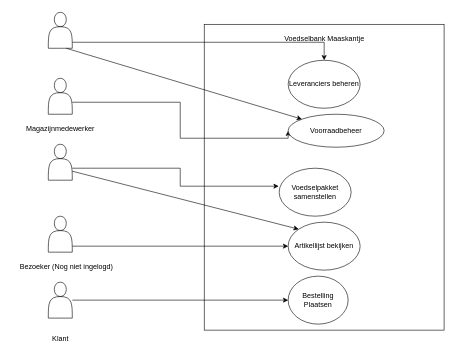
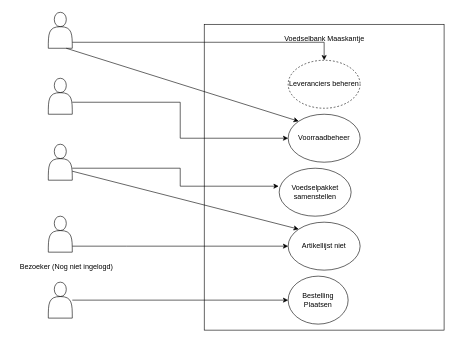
(324, 84) -> (324, 84)
(60, 129) -> none
(336, 131) -> (324, 138)
(324, 246) -> (324, 246)
(60, 339) -> none
